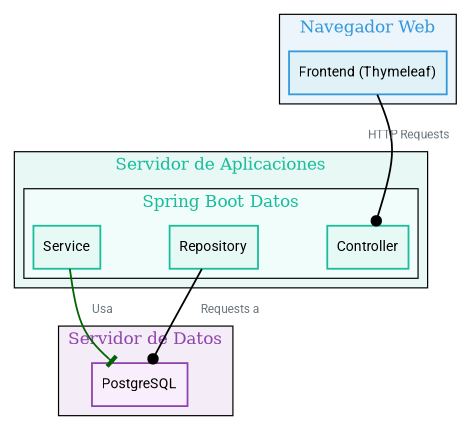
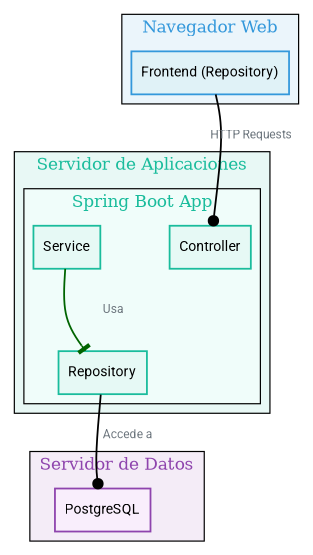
(368, 73) -> (210, 73)
(221, 202) -> (142, 202)
(230, 310) -> (128, 435)
(80, 318) -> (65, 309)
